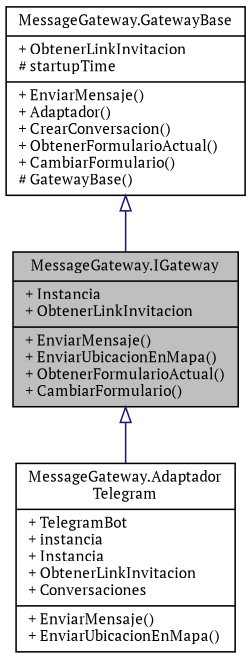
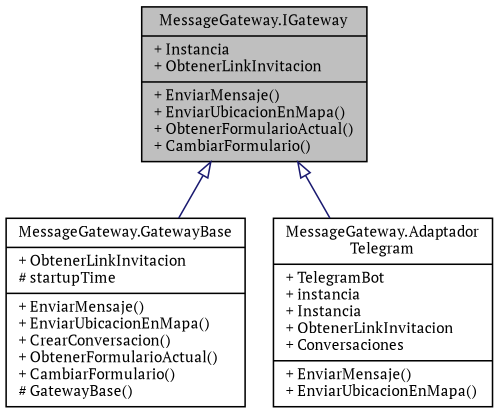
(65, 113) -> (115, 324)
(126, 231) -> (191, 197)
